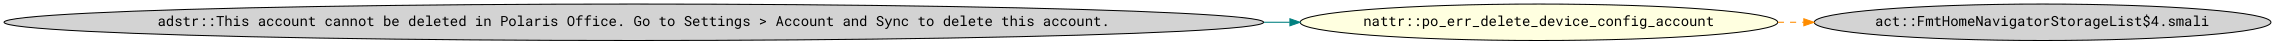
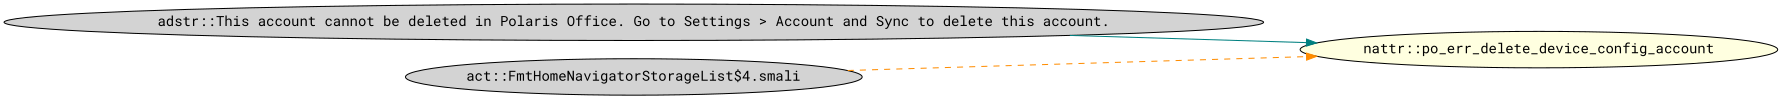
(1791, 22) -> (1077, 64)
